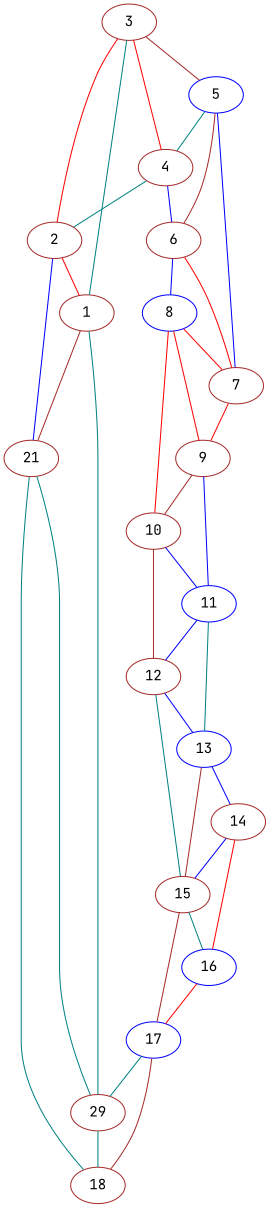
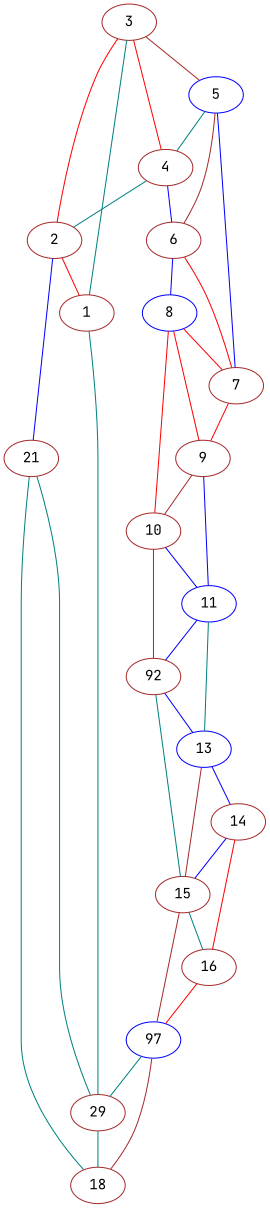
(59, 386) -> none
(153, 677) -> (153, 677)
(209, 967) -> (209, 967)
(153, 1040) -> (153, 1040)
